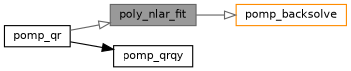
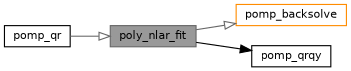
(86, 45) -> (218, 46)
